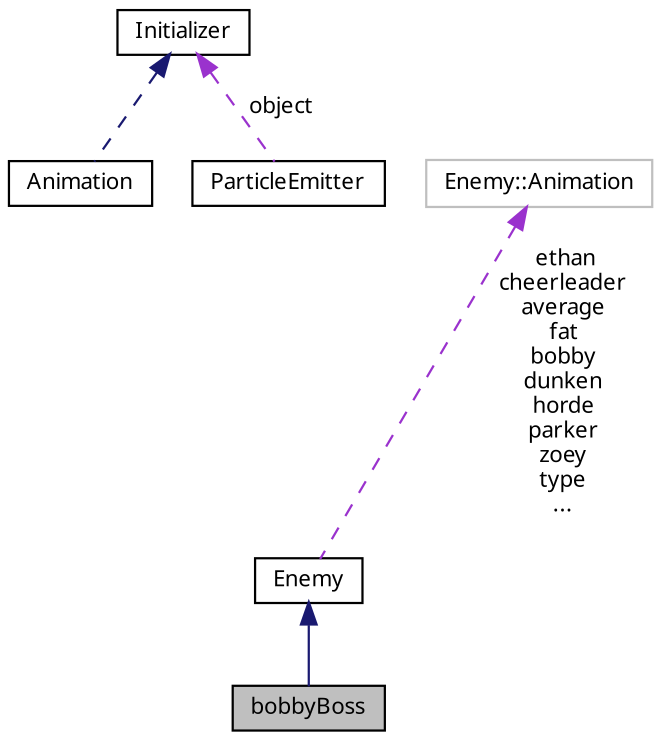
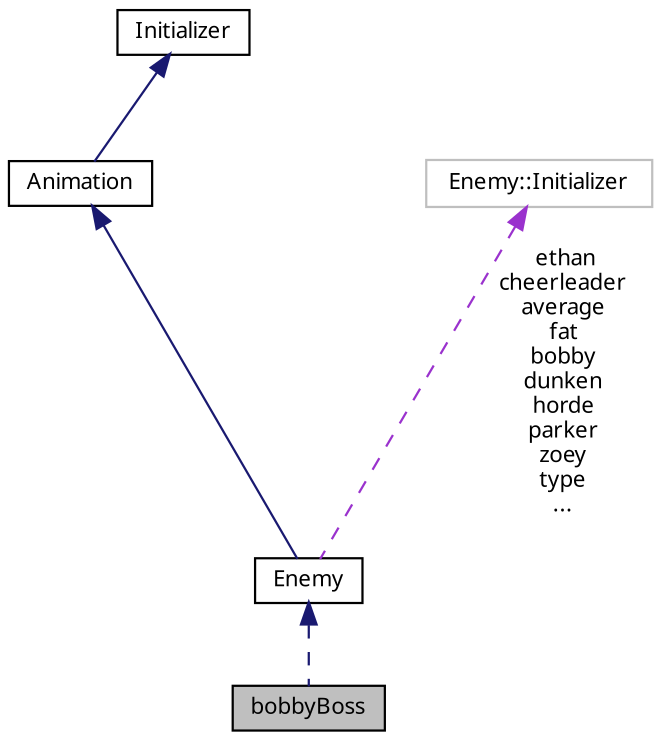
(126, 117) -> (126, 117)
(289, 183) -> none
(539, 183) -> (539, 183)
none -> (200, 392)
(309, 656) -> (309, 656)
